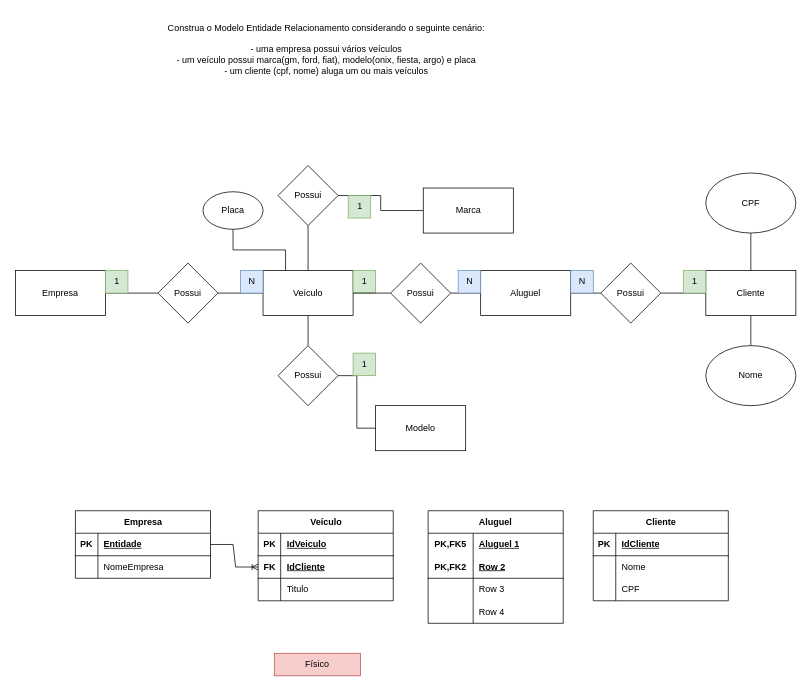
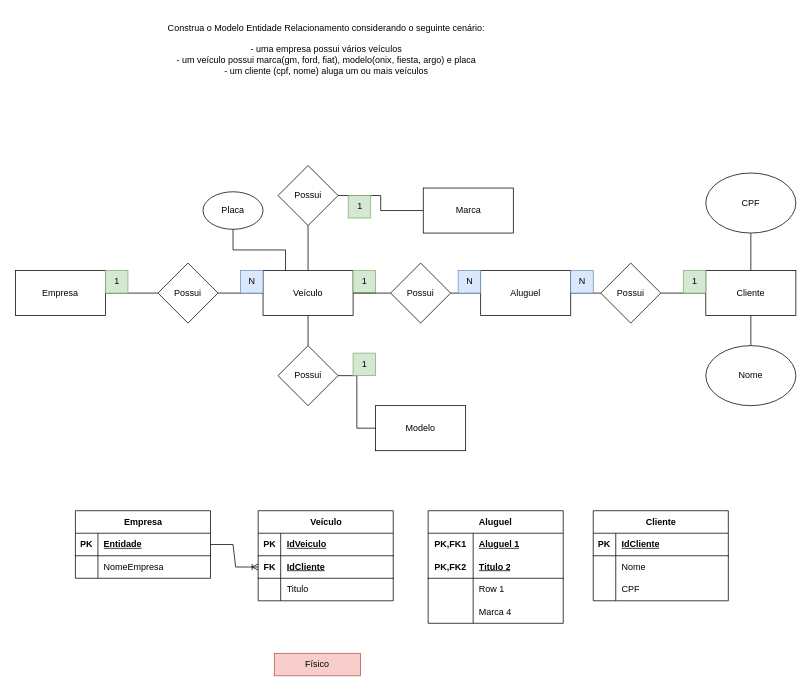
(450, 544) -> (450, 544)
(490, 567) -> (496, 567)
(490, 589) -> (490, 589)
(490, 612) -> (495, 612)
